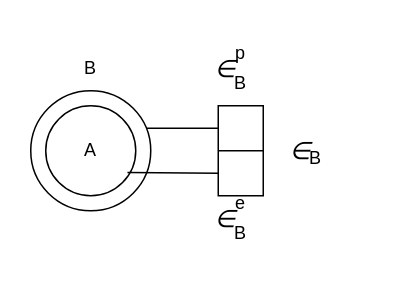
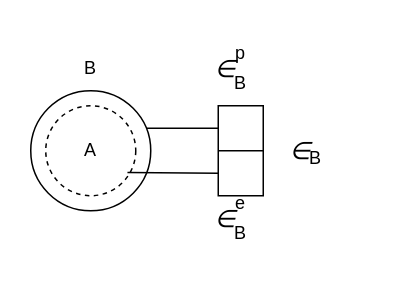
(91, 151) -> (91, 151)
